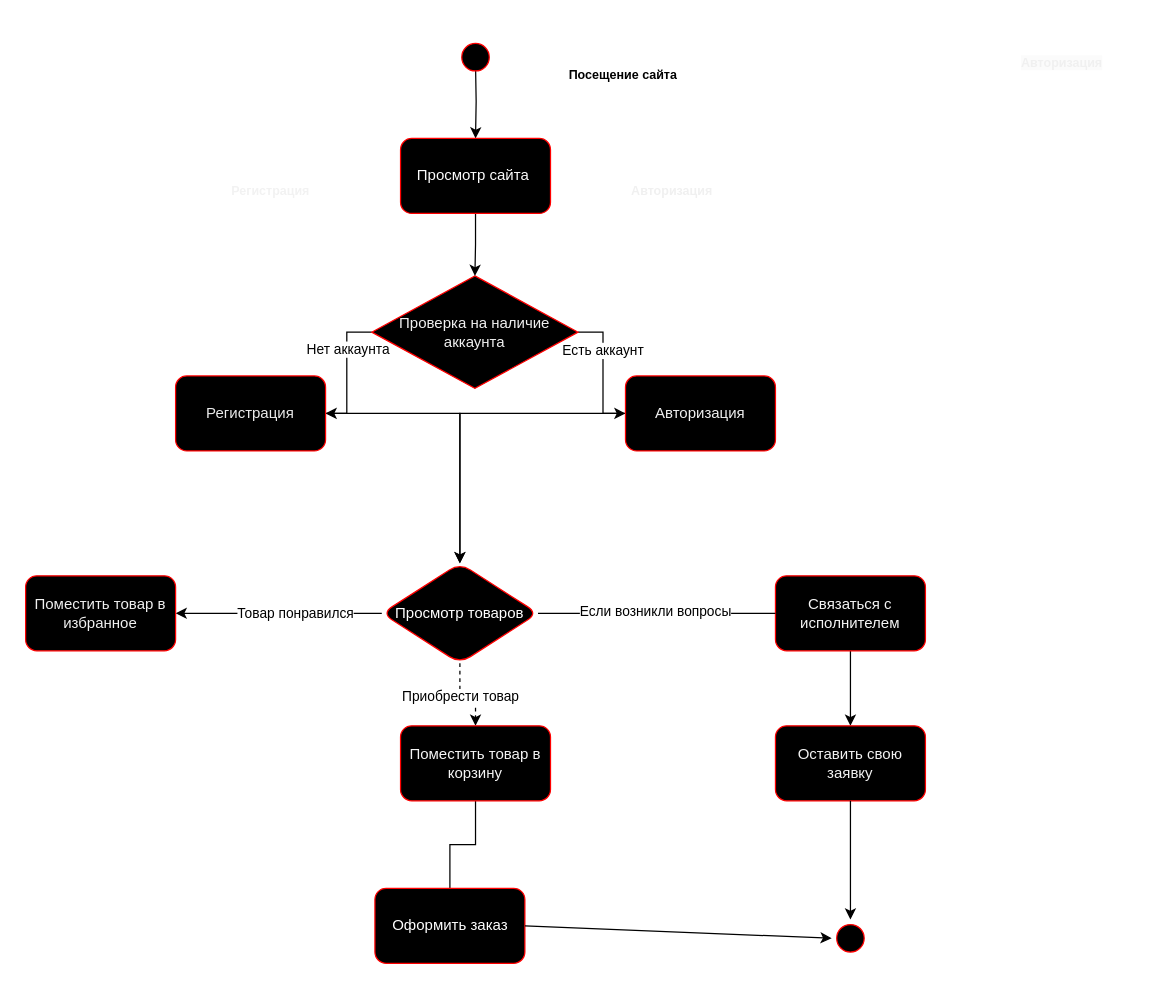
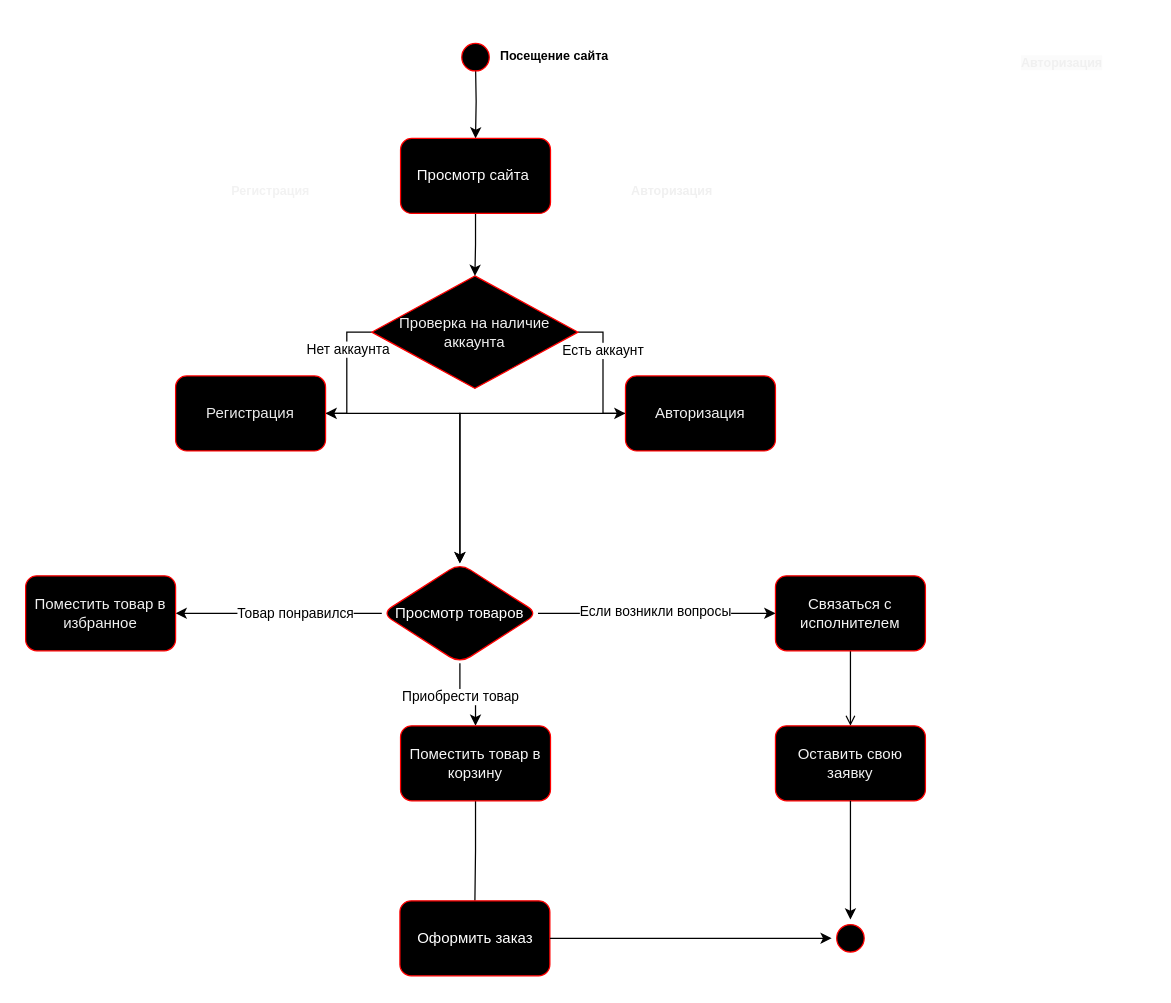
(626, 69) -> (557, 51)
(769, 613) -> (766, 613)
(460, 676) -> (460, 676)
(851, 716) -> (851, 718)
(450, 926) -> (475, 938)
